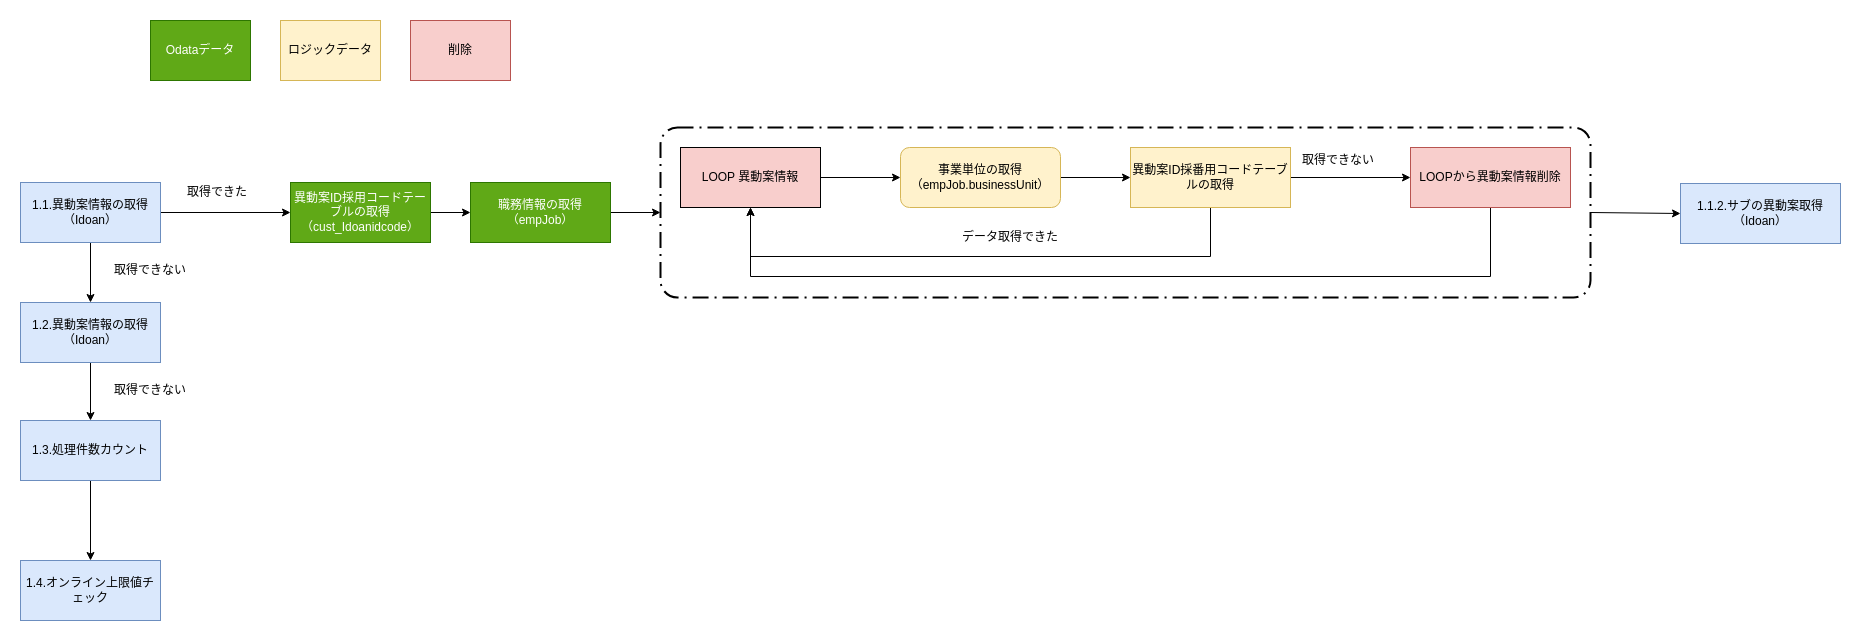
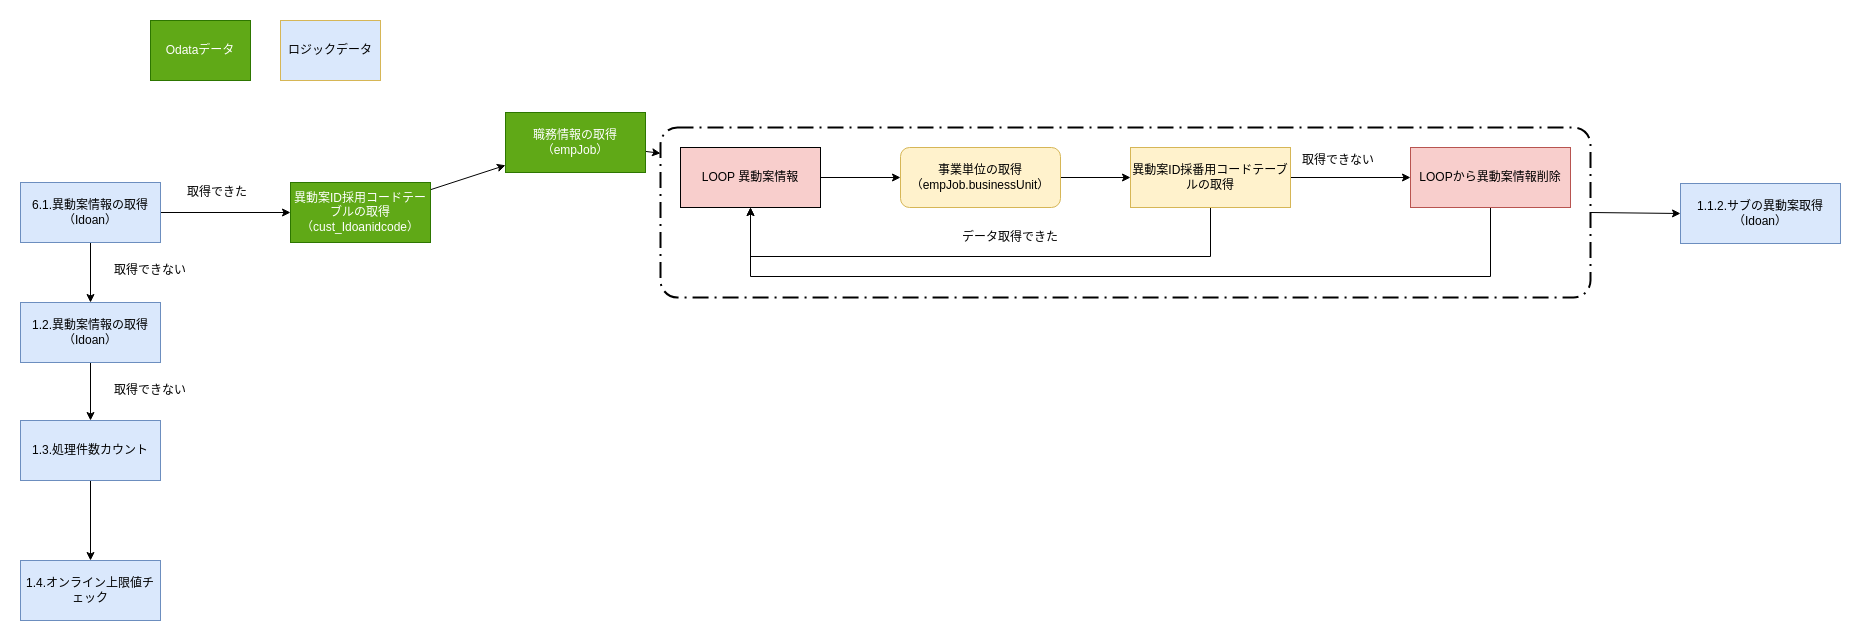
(331, 51) -> (331, 51)
(461, 51) -> none
(91, 213) -> (91, 213)
(541, 213) -> (576, 143)
